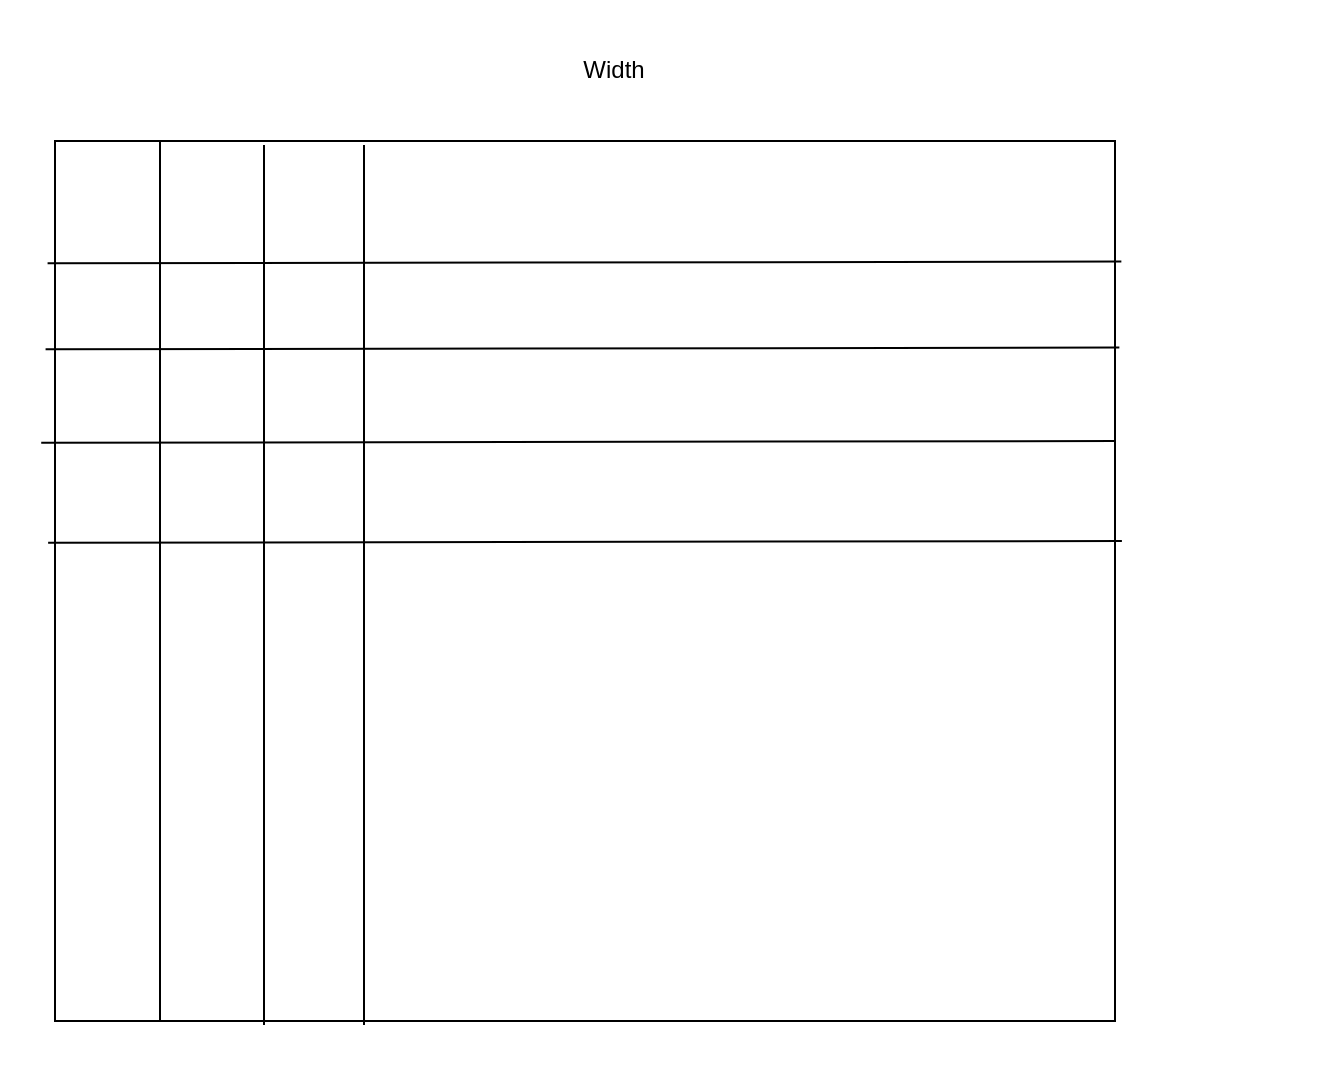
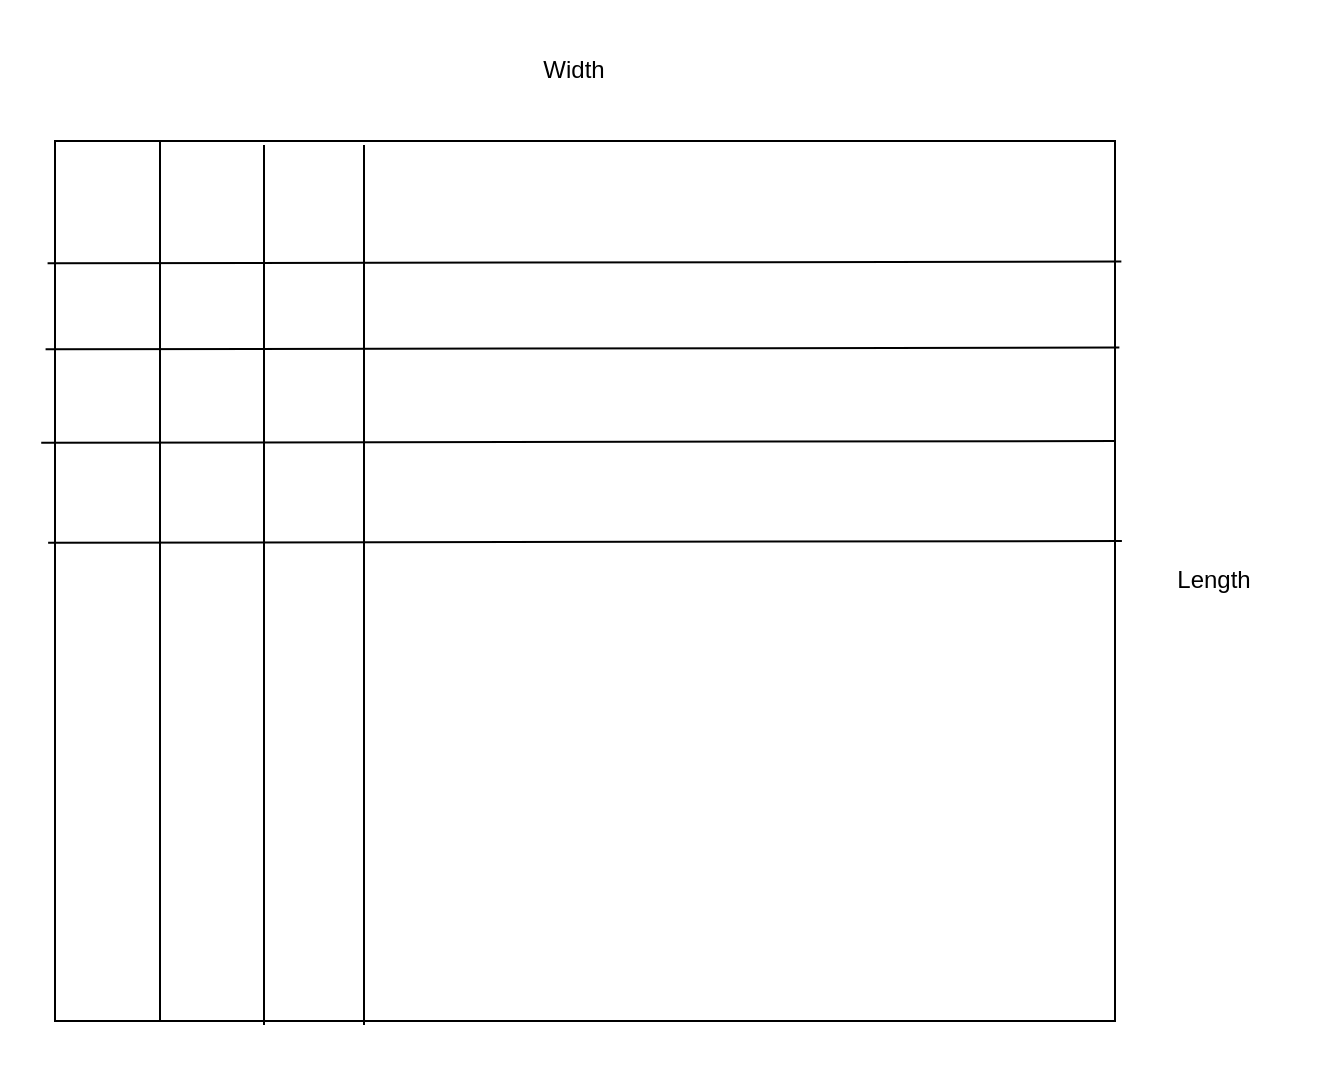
(615, 71) -> (575, 71)
none -> (1215, 581)
